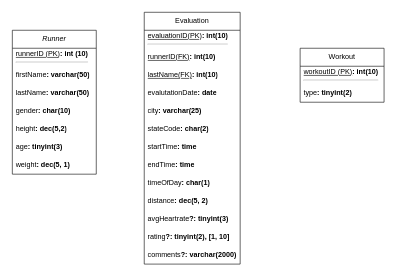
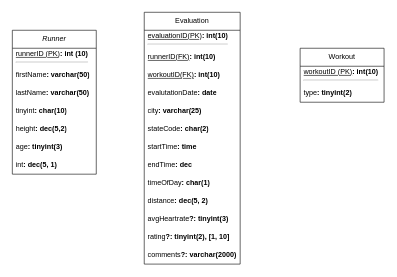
(186, 75) -> (189, 75)
(46, 111) -> (46, 111)
(45, 165) -> (39, 165)
(170, 165) -> (169, 165)
